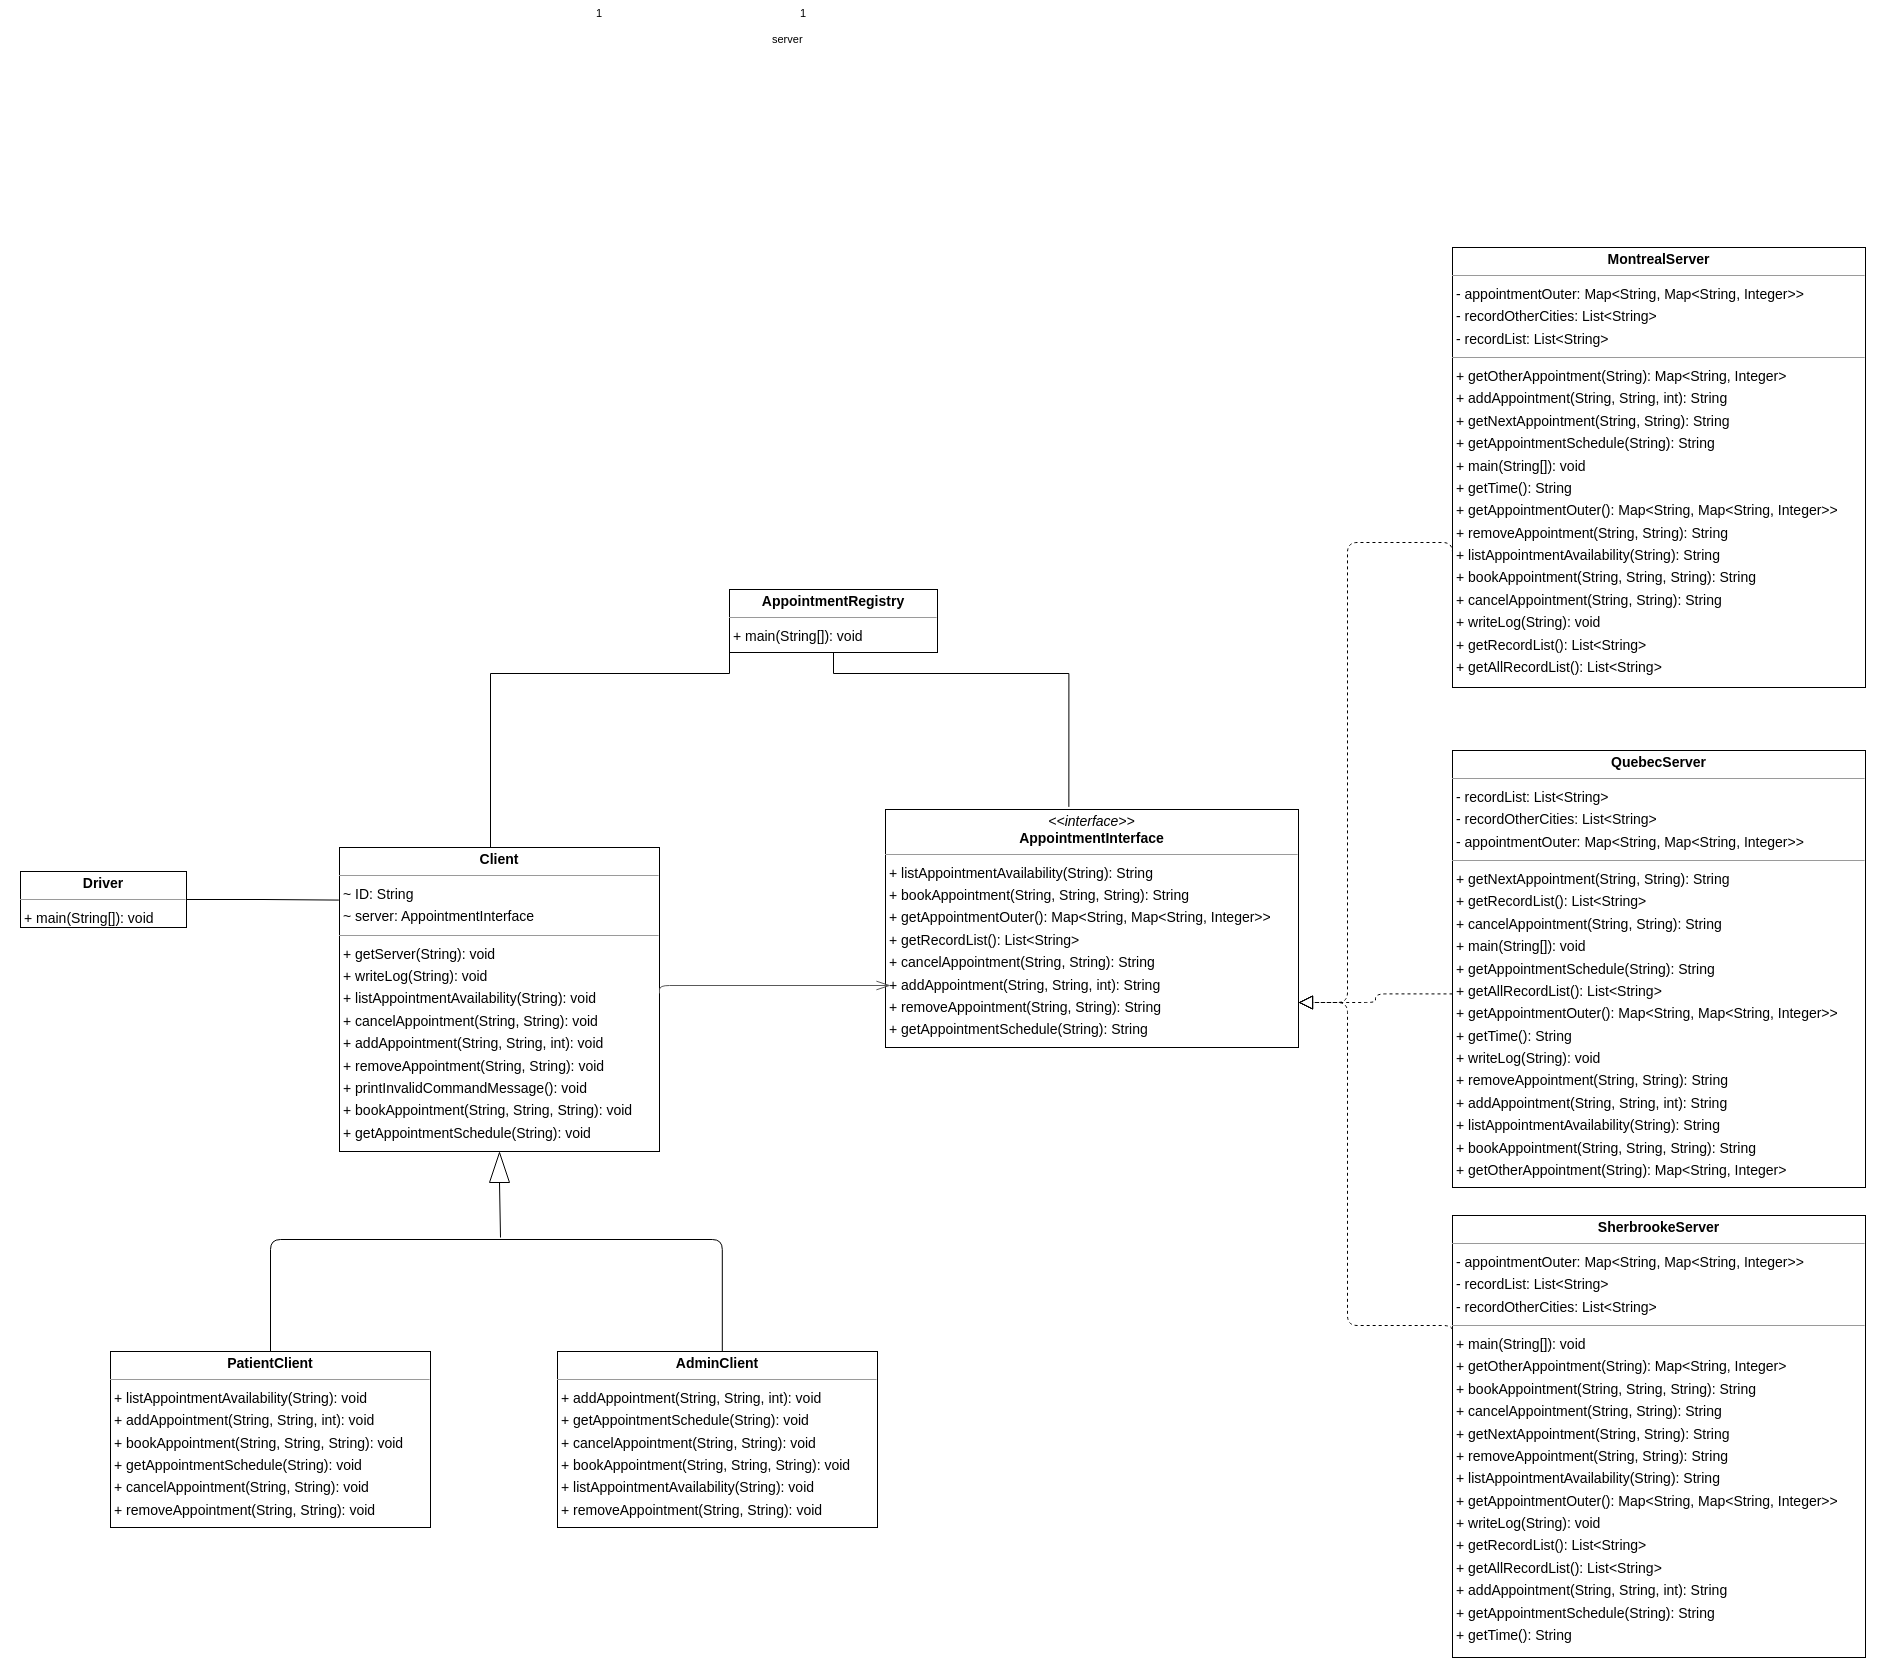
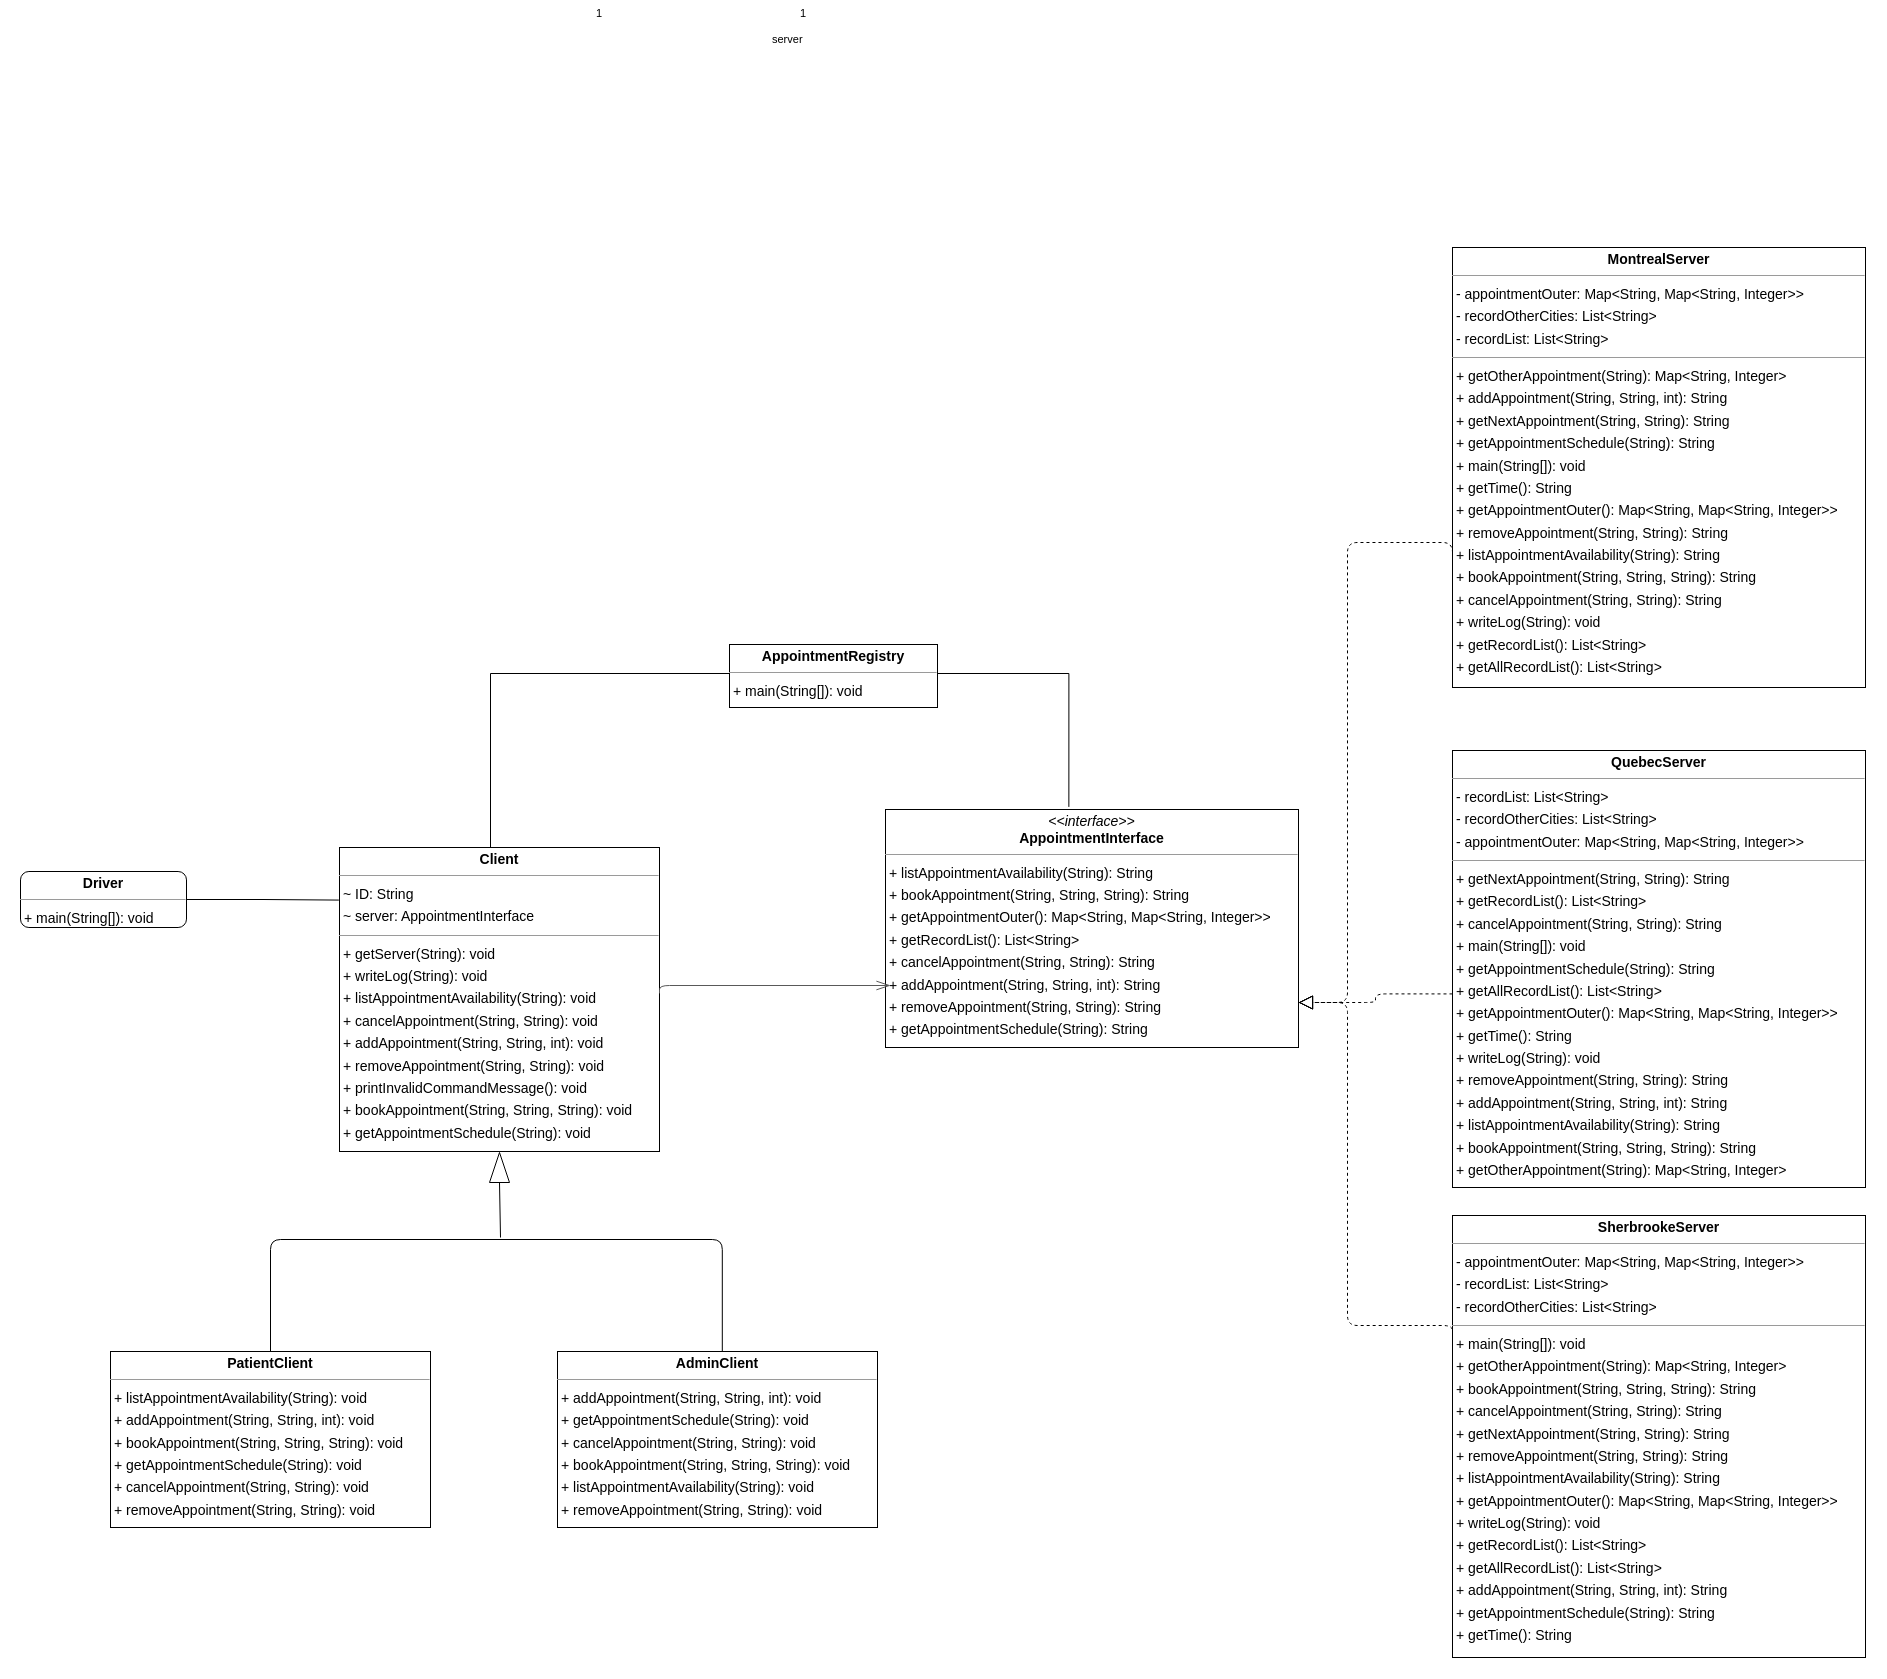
(834, 621) -> (834, 676)
(104, 900) -> (104, 900)
